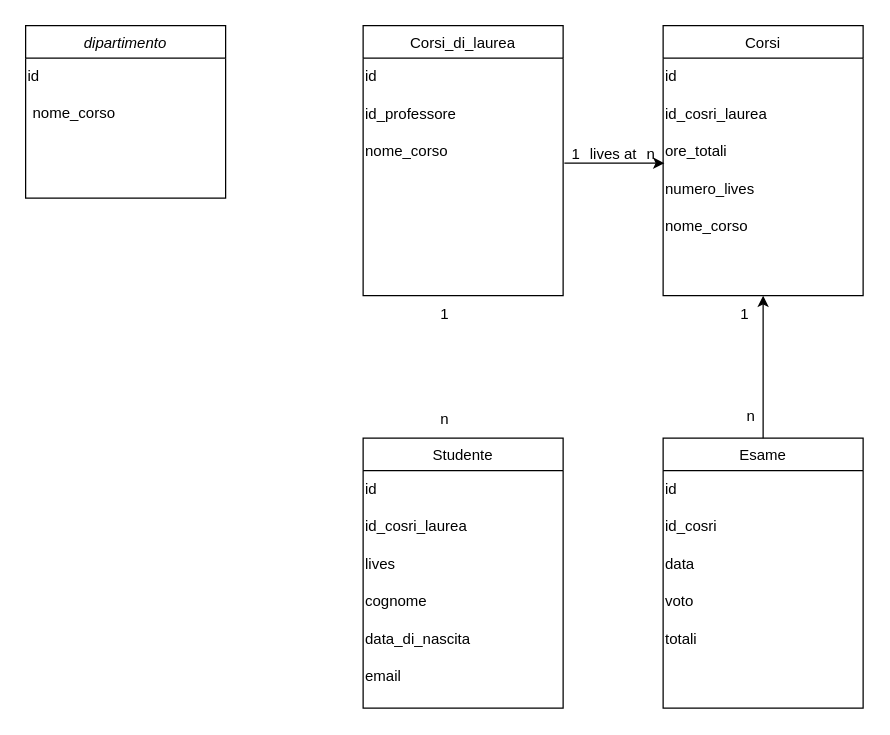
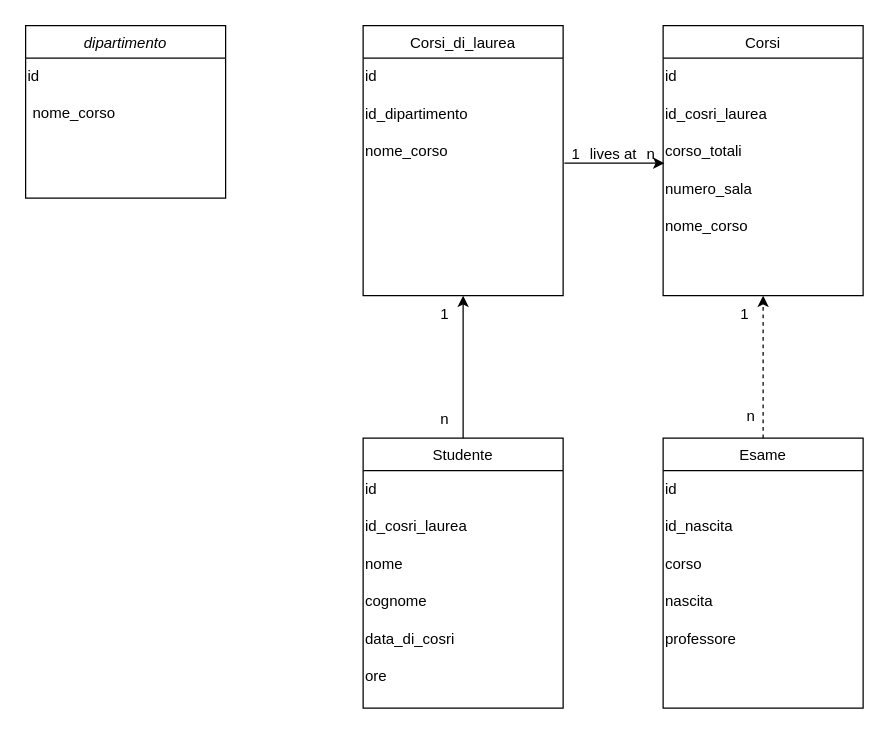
(418, 114) -> (423, 114)
(704, 152) -> (712, 152)
(712, 189) -> (710, 189)
(763, 370) -> (763, 370)
none -> (463, 371)
(695, 527) -> (704, 527)
(383, 564) -> (382, 564)
(682, 564) -> (687, 564)
(682, 602) -> (693, 602)
(425, 639) -> (416, 639)
(687, 639) -> (708, 639)
(383, 677) -> (378, 677)
